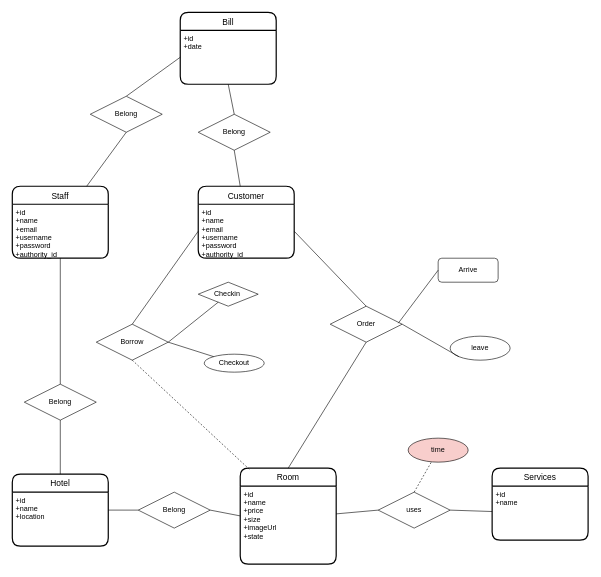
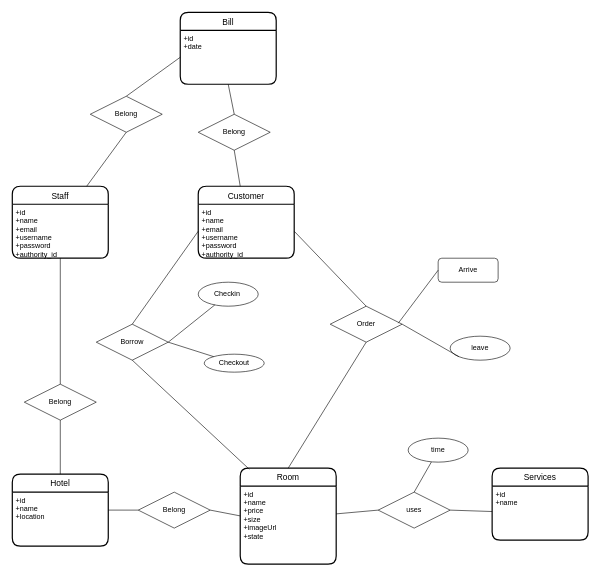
(228, 294) -> (228, 294)
(191, 415) -> (191, 415)
(438, 450) -> (438, 450)
(423, 477) -> (423, 477)
